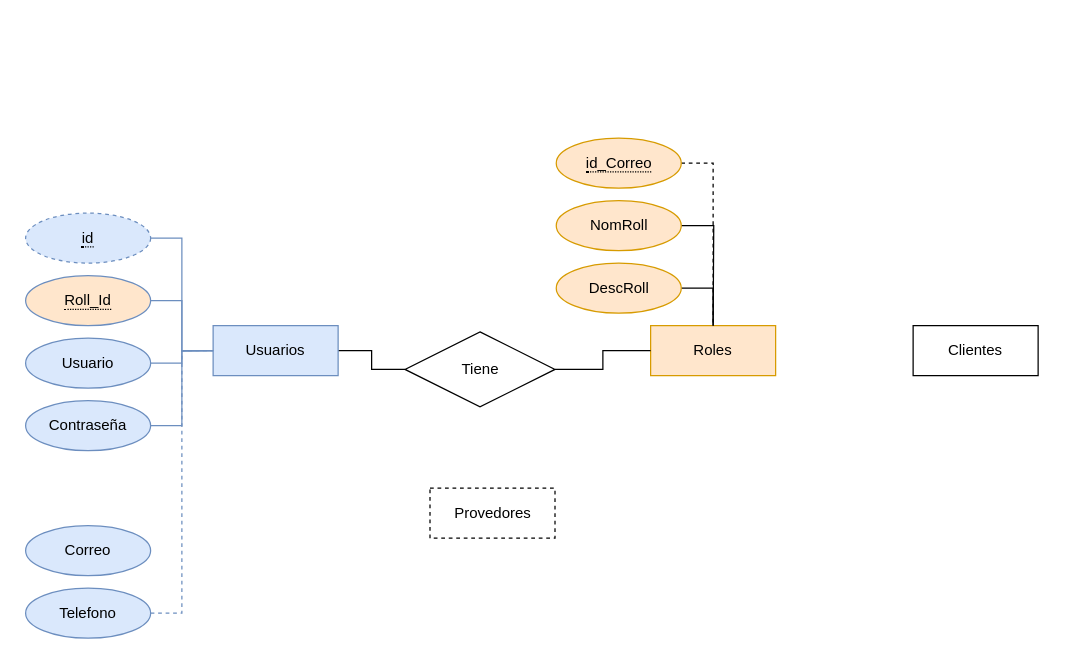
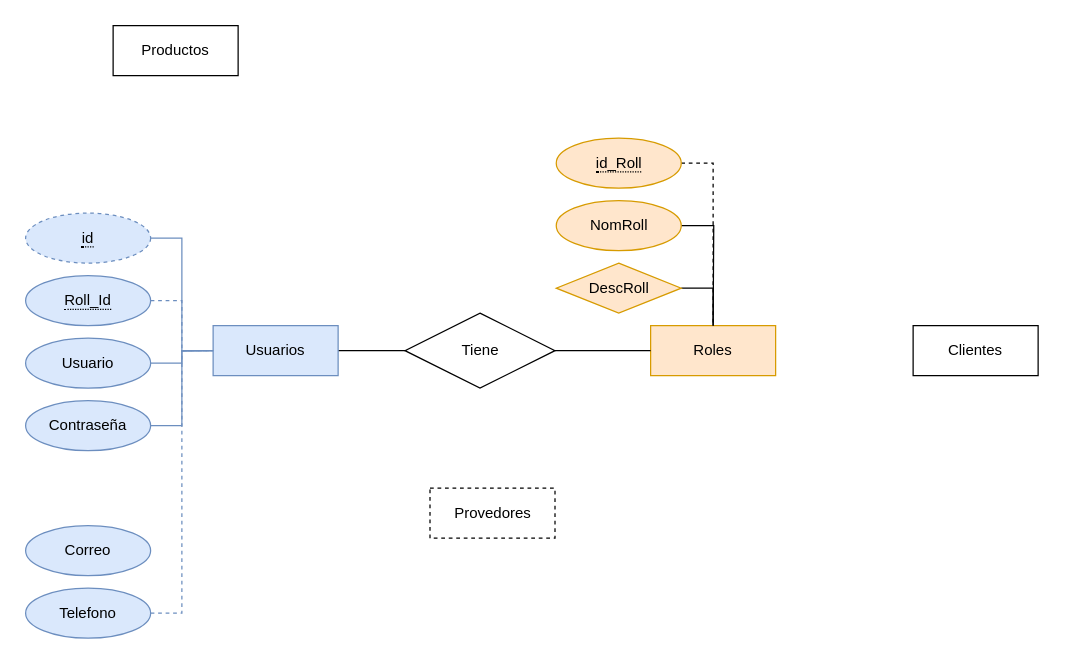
none -> (176, 51)
(619, 163) -> (619, 163)
(619, 288) -> (619, 288)
(88, 301) -> (88, 301)
(165, 301) -> (165, 301)
(480, 369) -> (480, 351)
